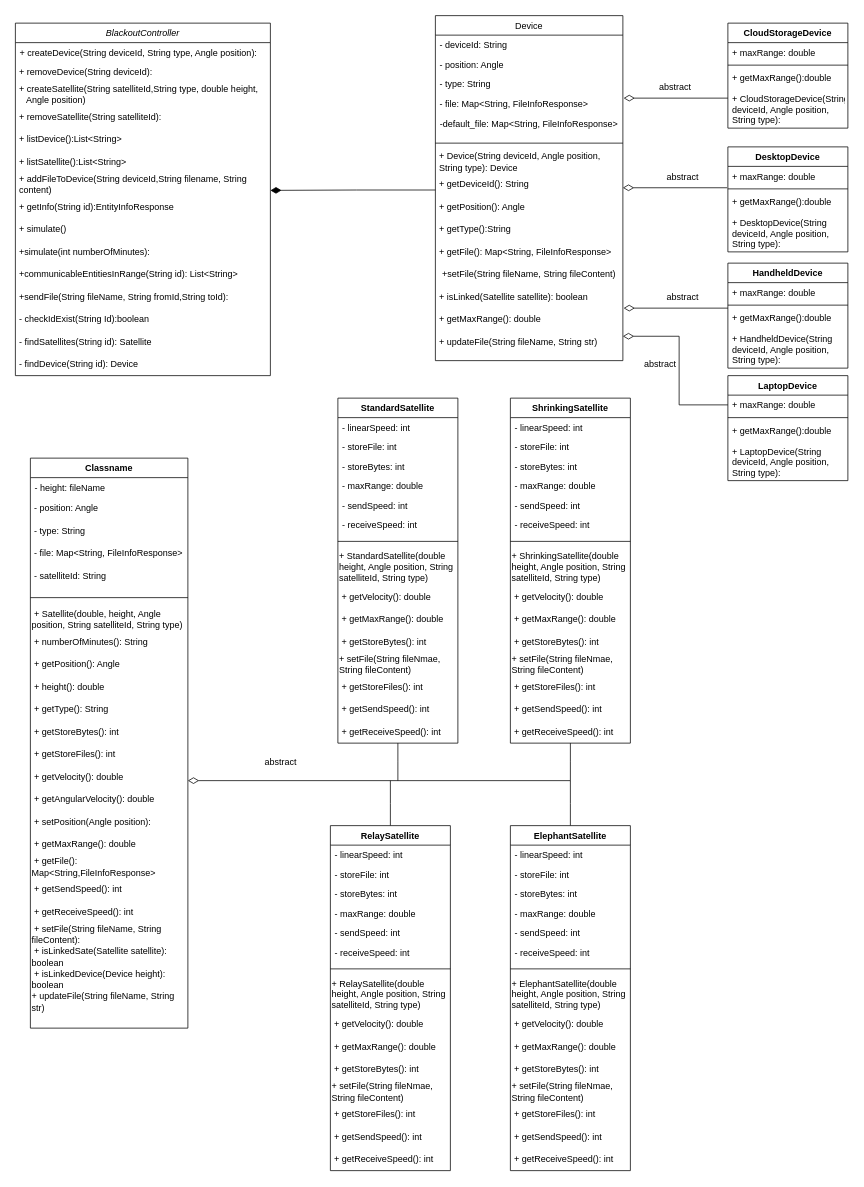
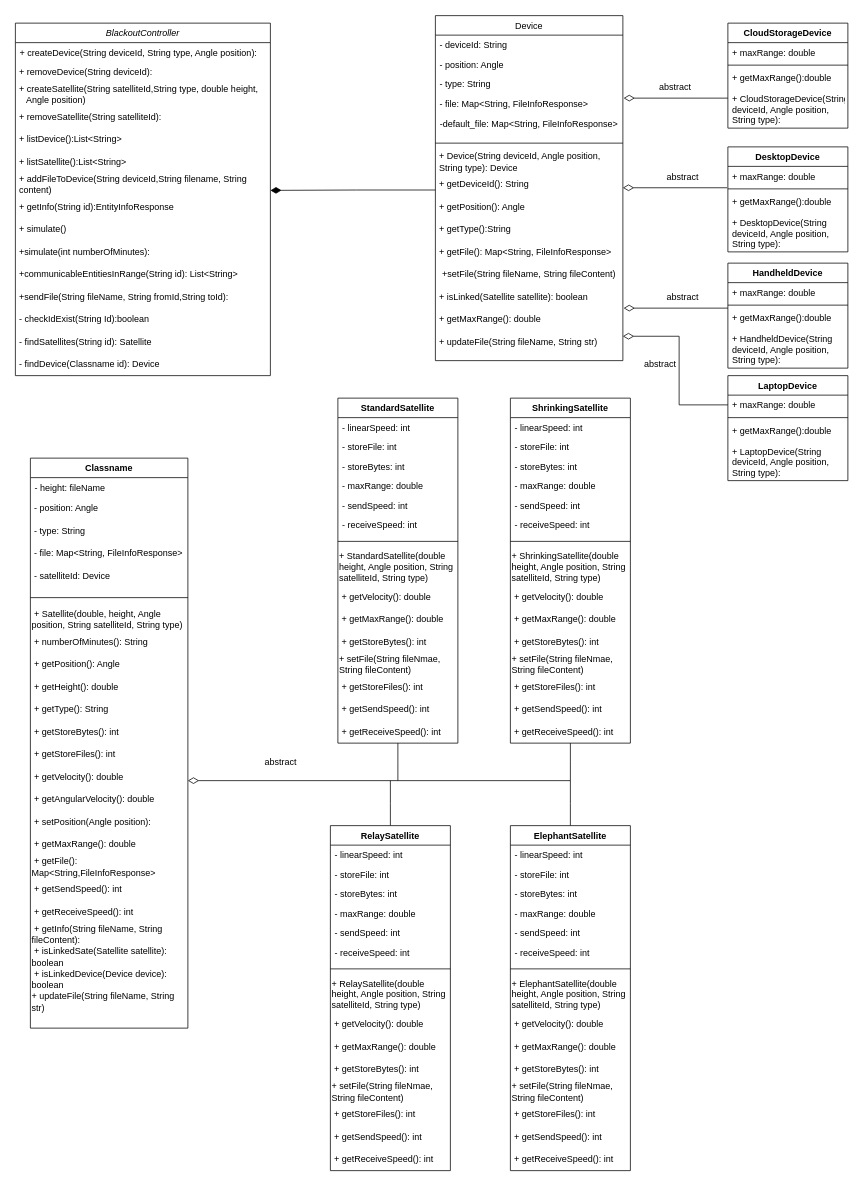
(84, 364) -> (92, 364)
(77, 576) -> (77, 576)
(71, 687) -> (79, 687)
(110, 934) -> (110, 934)
(110, 979) -> (110, 979)
